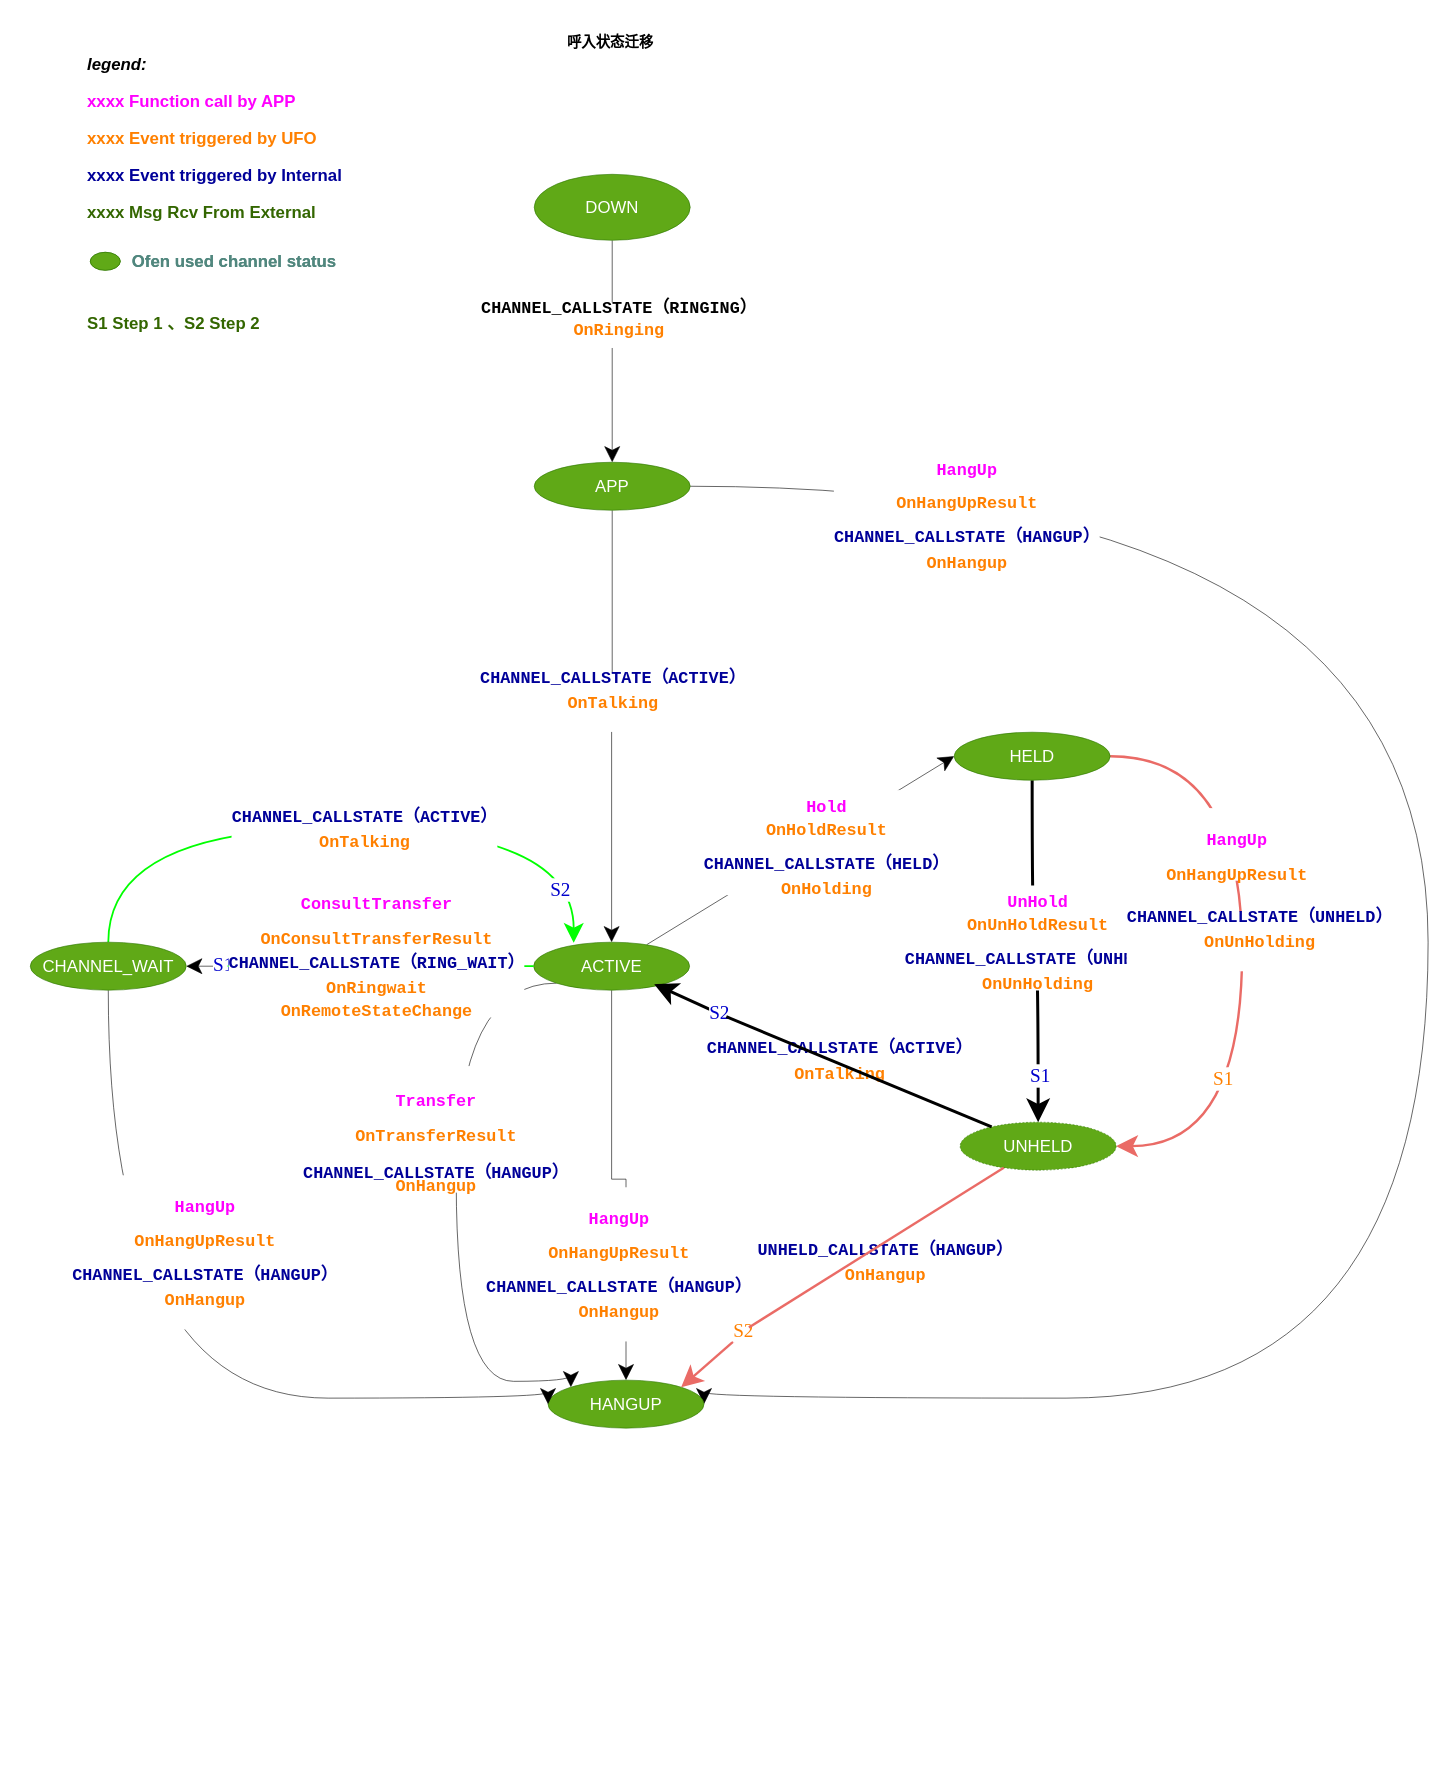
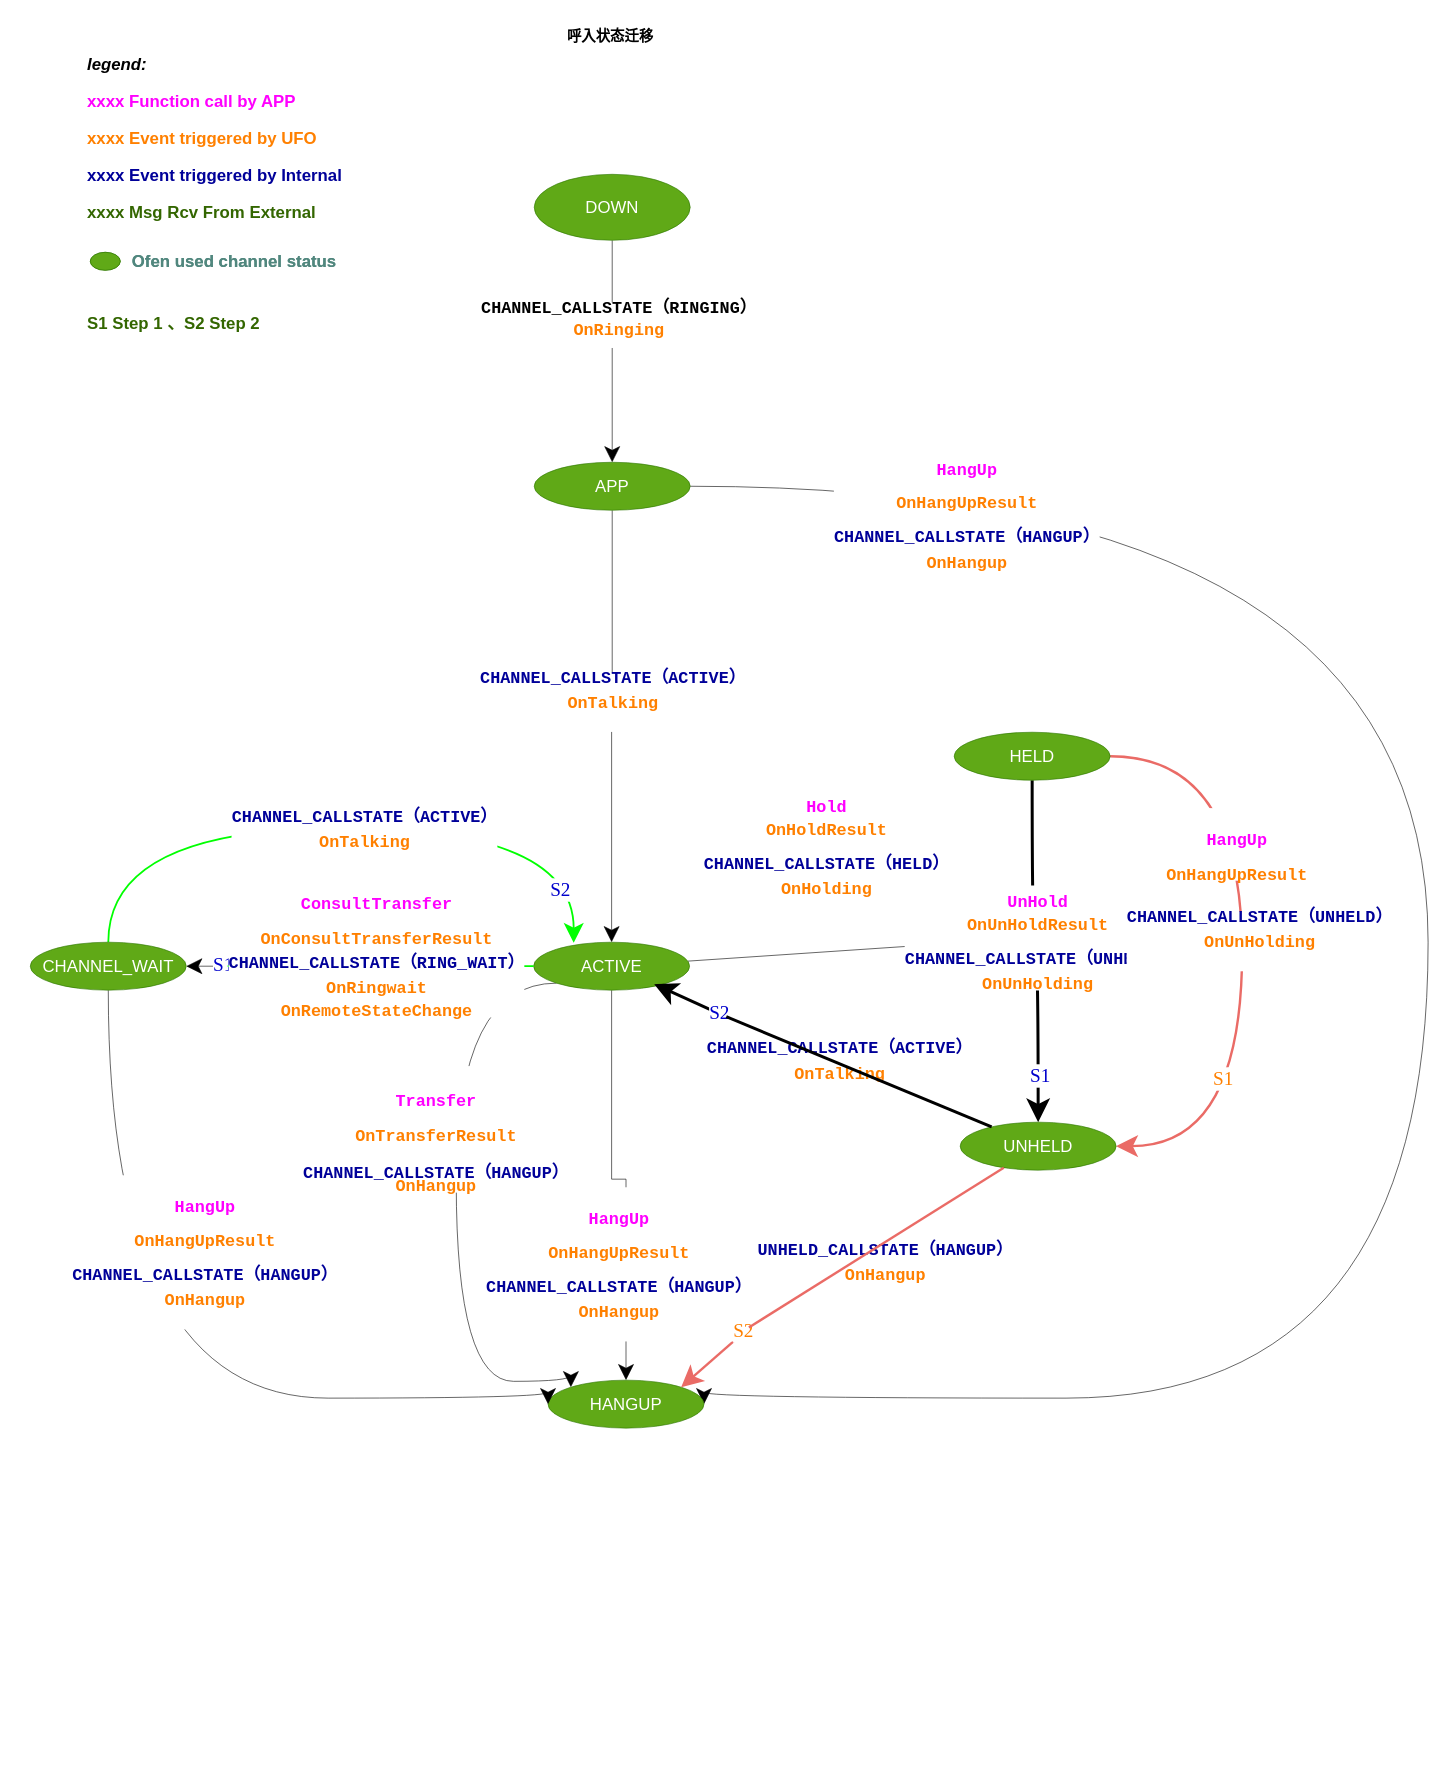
(639, 48) -> (639, 42)
(687, 920) -> (797, 954)
(1038, 1146) -> (1038, 1146)
